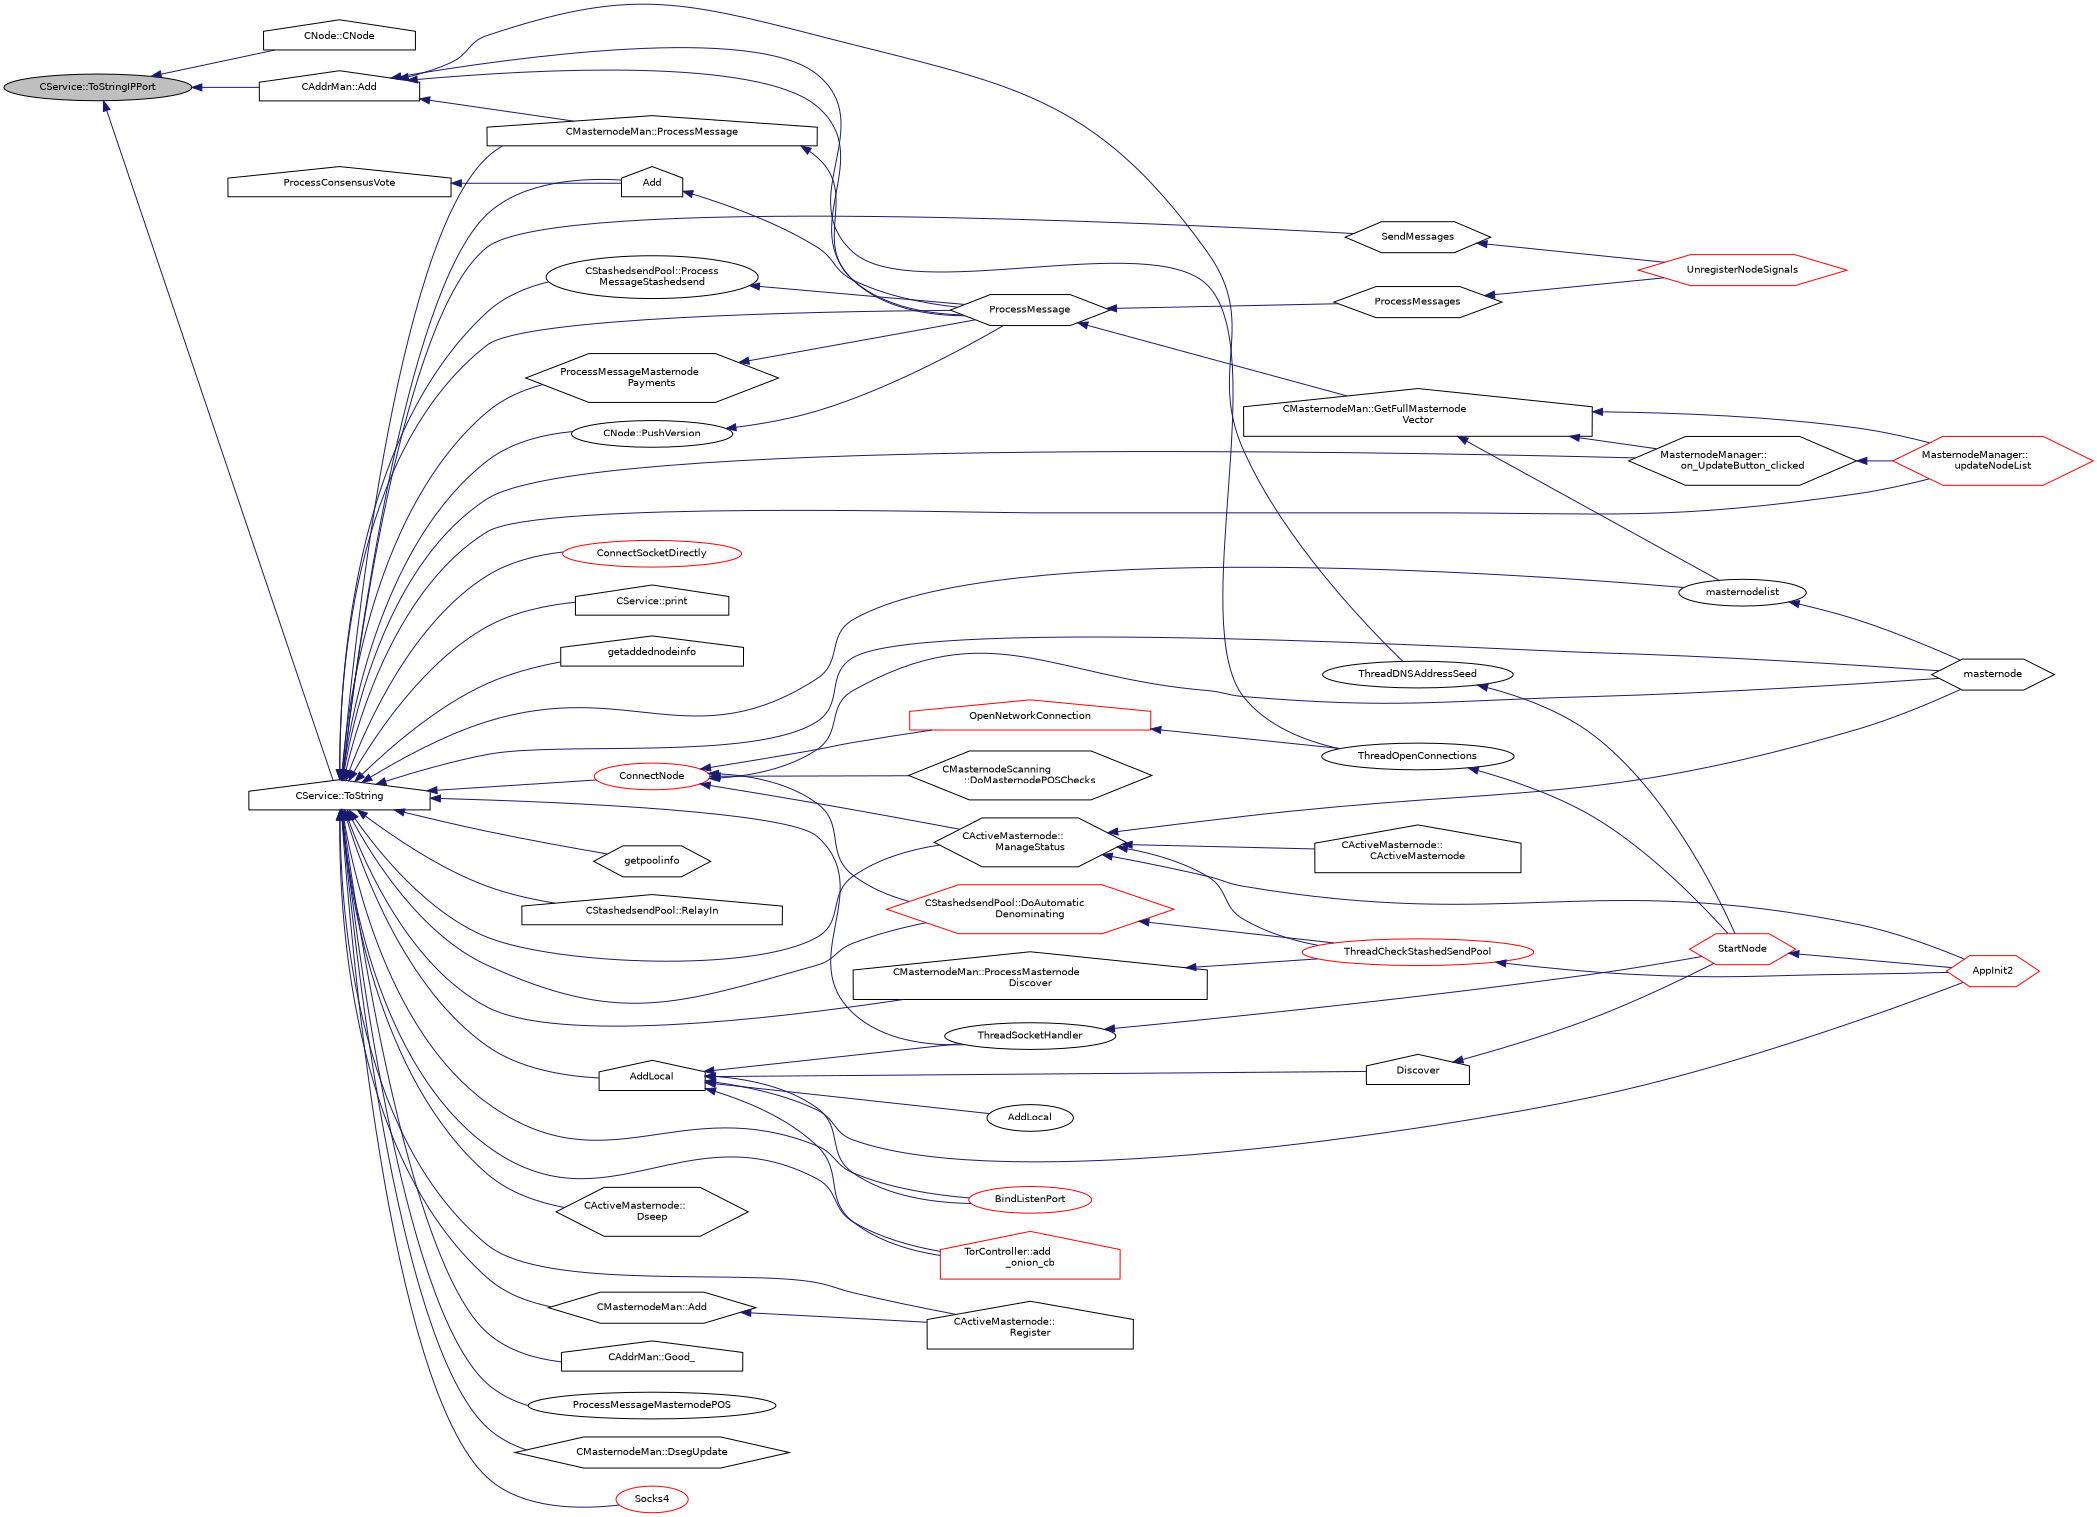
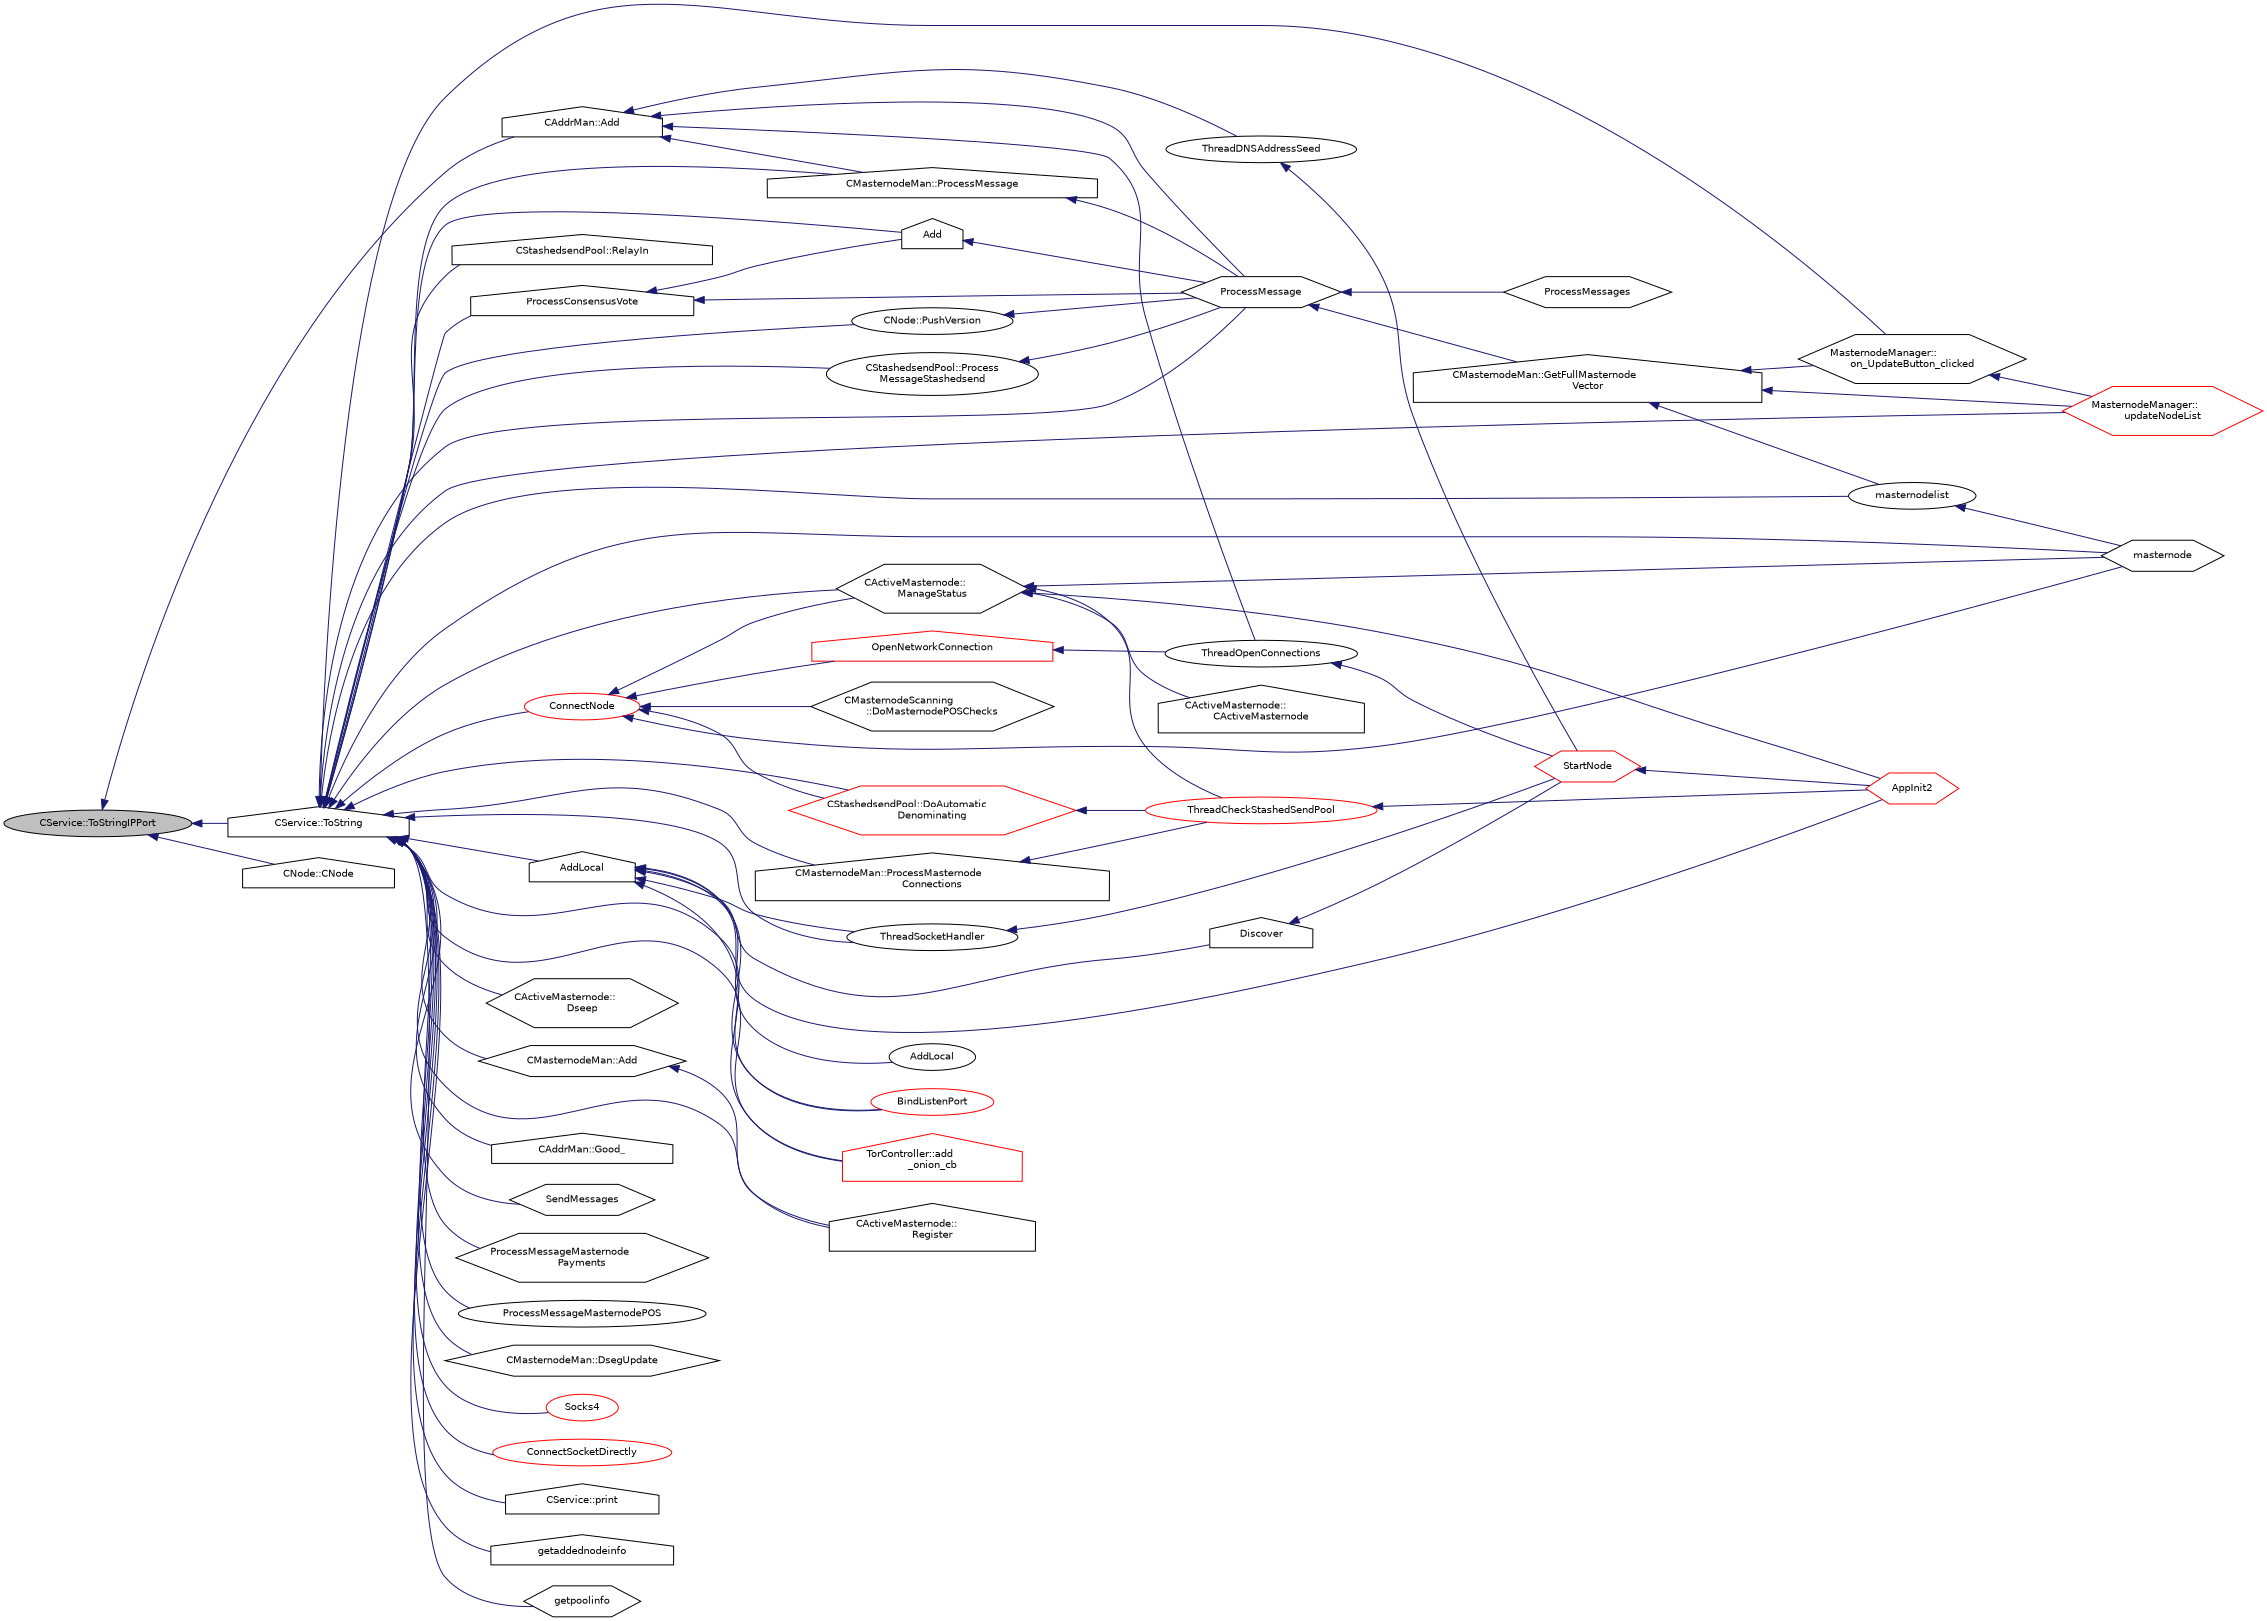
(1743, 270) -> none
(862, 340) -> (944, 296)
none -> (388, 550)
(1030, 978) -> (932, 879)
